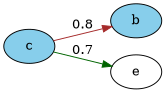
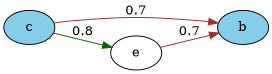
(83, 25) -> (136, 11)
none -> (185, 41)
(83, 51) -> (83, 32)
